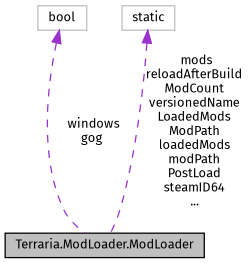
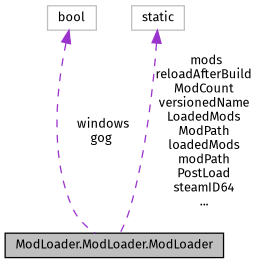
(105, 245) -> (114, 245)
